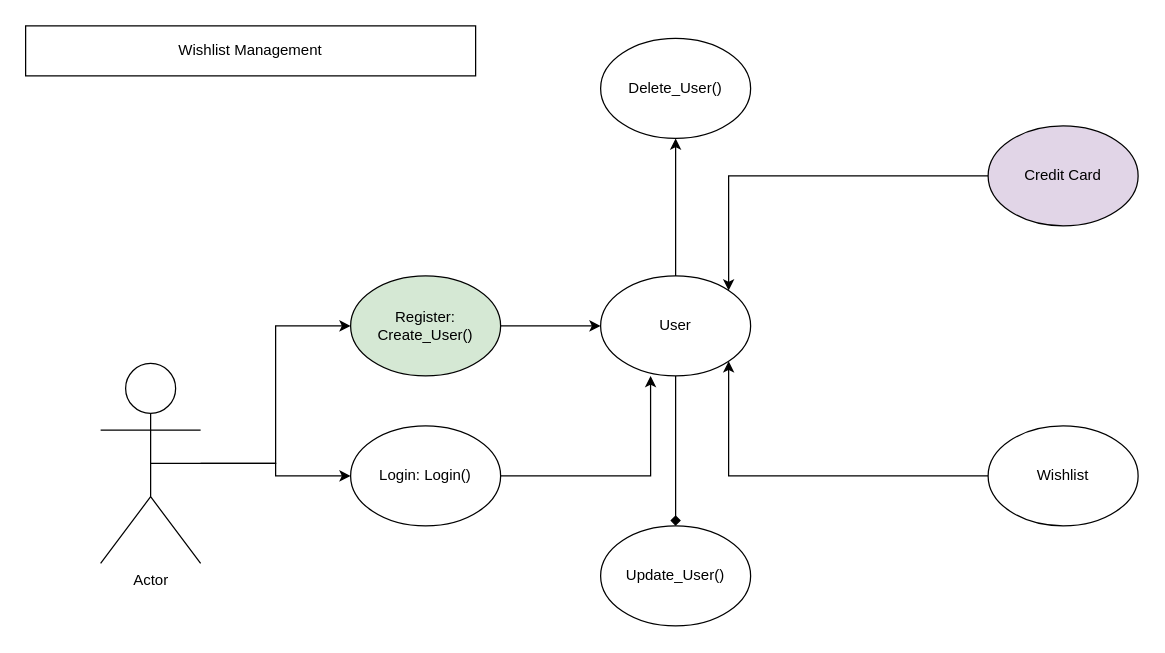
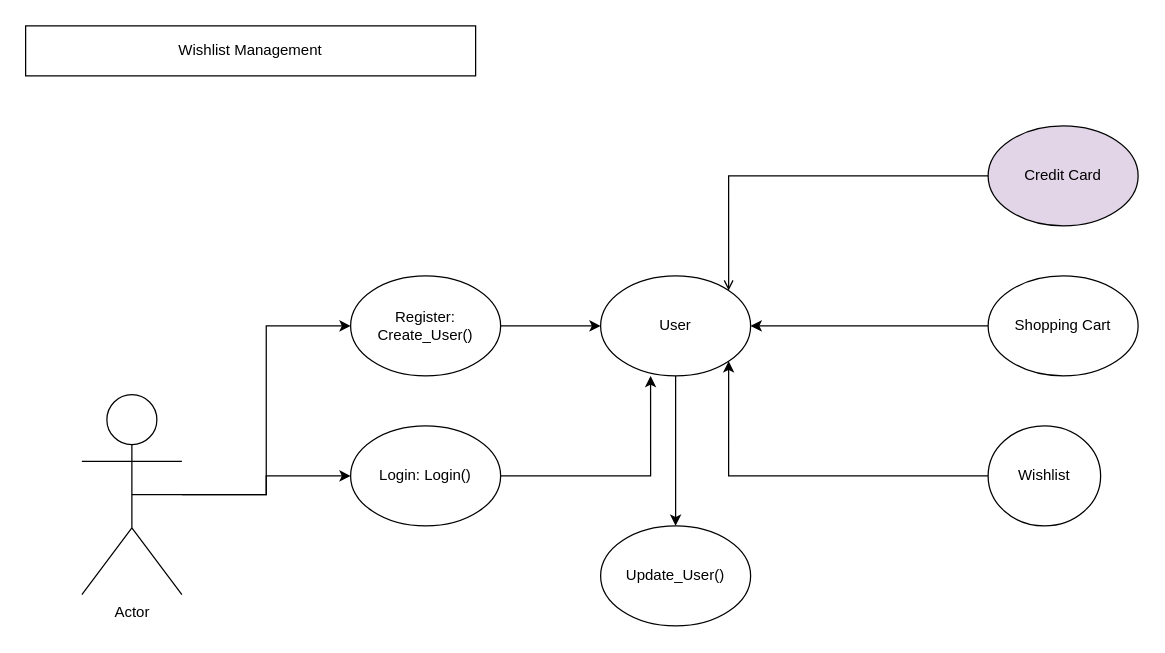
(676, 88) -> none
(676, 211) -> none
(729, 280) -> (729, 282)
(426, 326) -> (426, 326)
none -> (874, 326)
none -> (1063, 326)
(151, 463) -> (132, 494)
(1063, 476) -> (1044, 476)
(676, 515) -> (676, 516)
